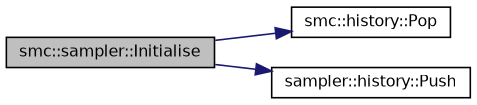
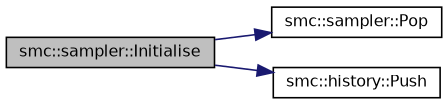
(371, 22) -> (357, 22)
(371, 83) -> (357, 83)
